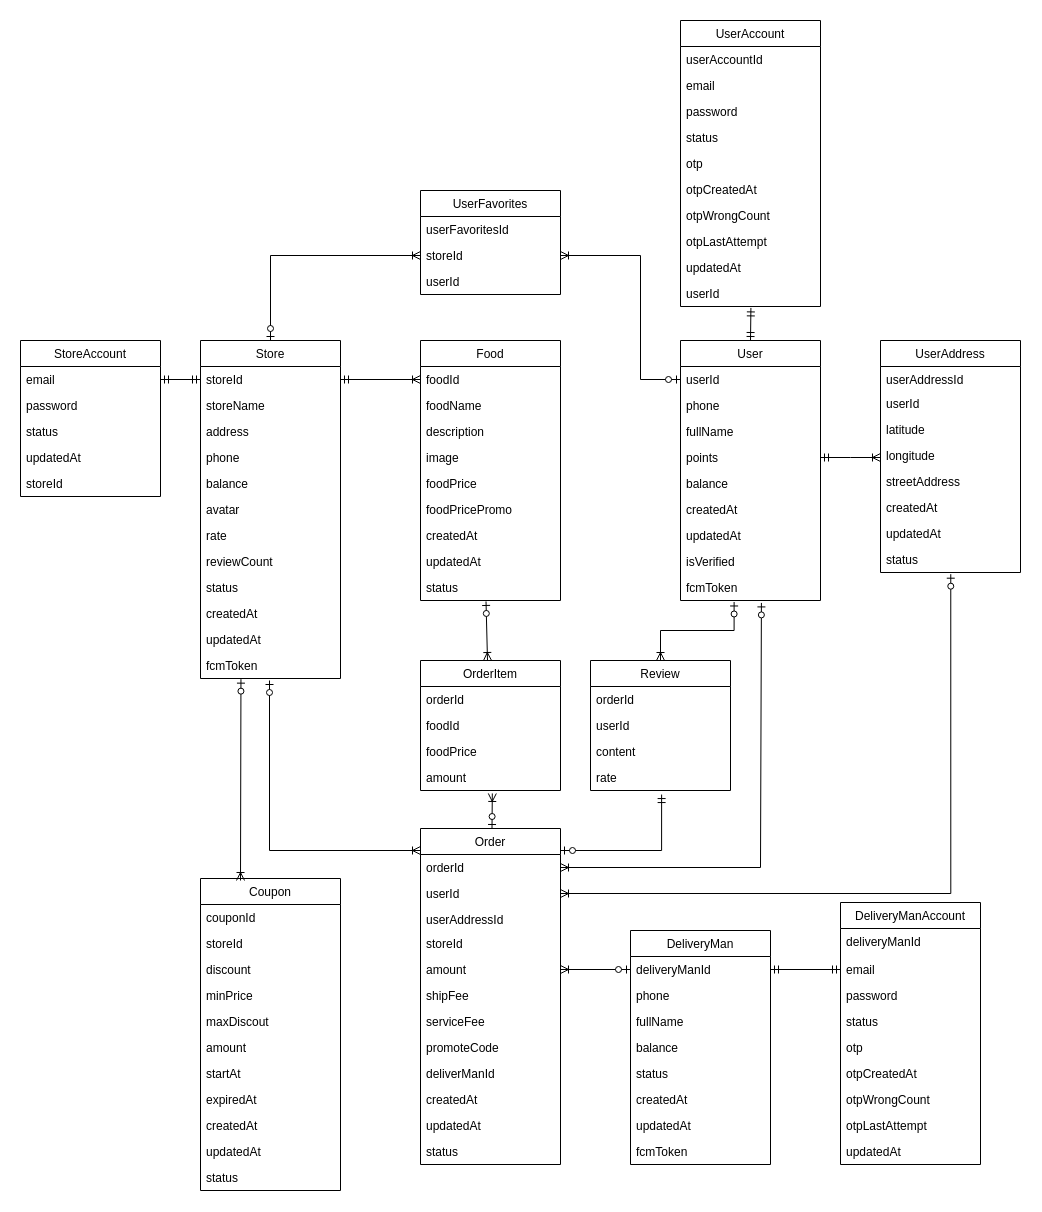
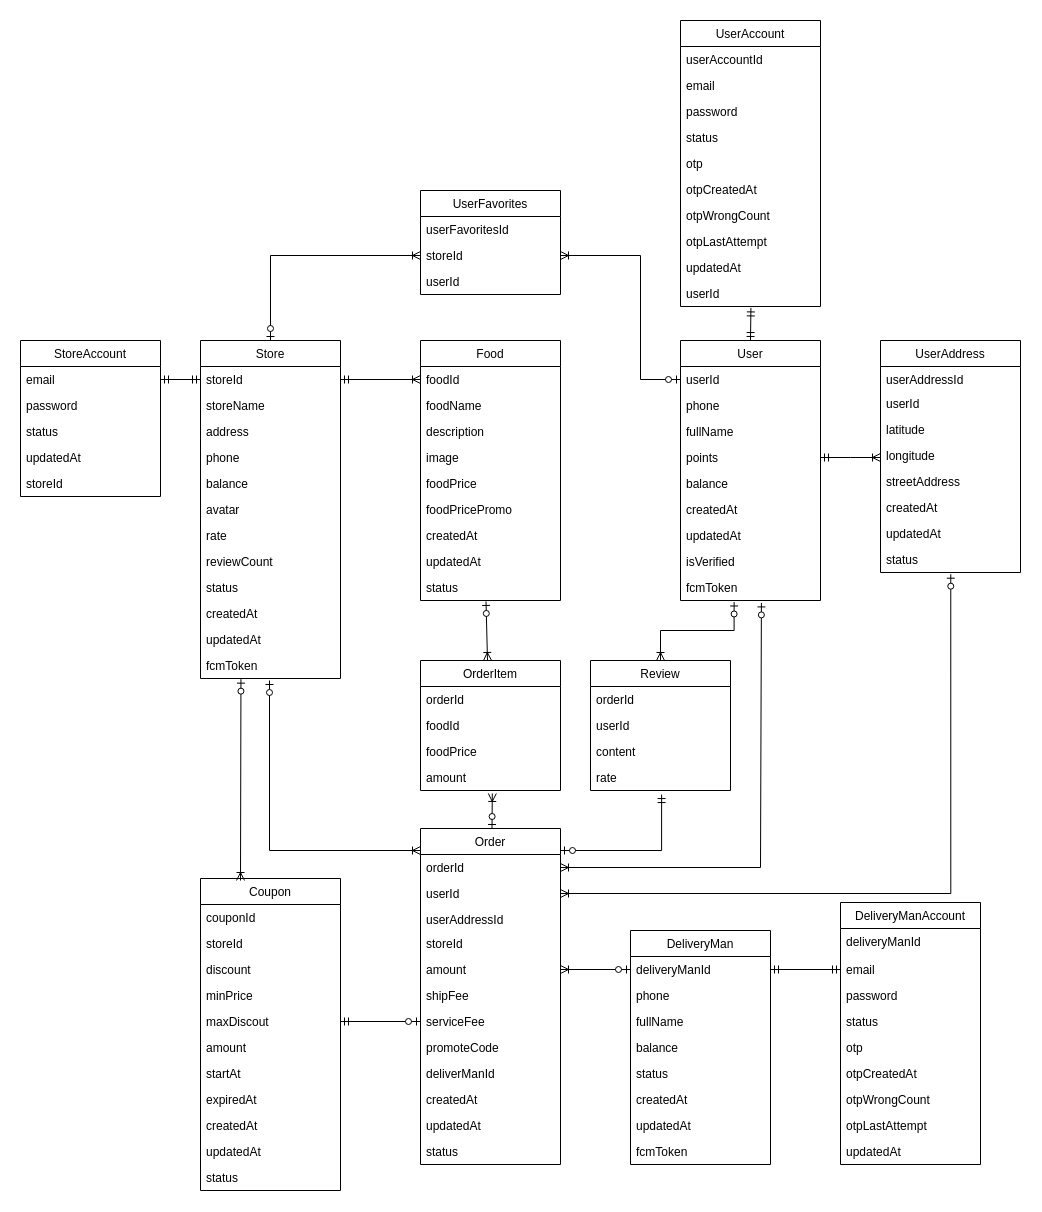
none -> (381, 1022)
